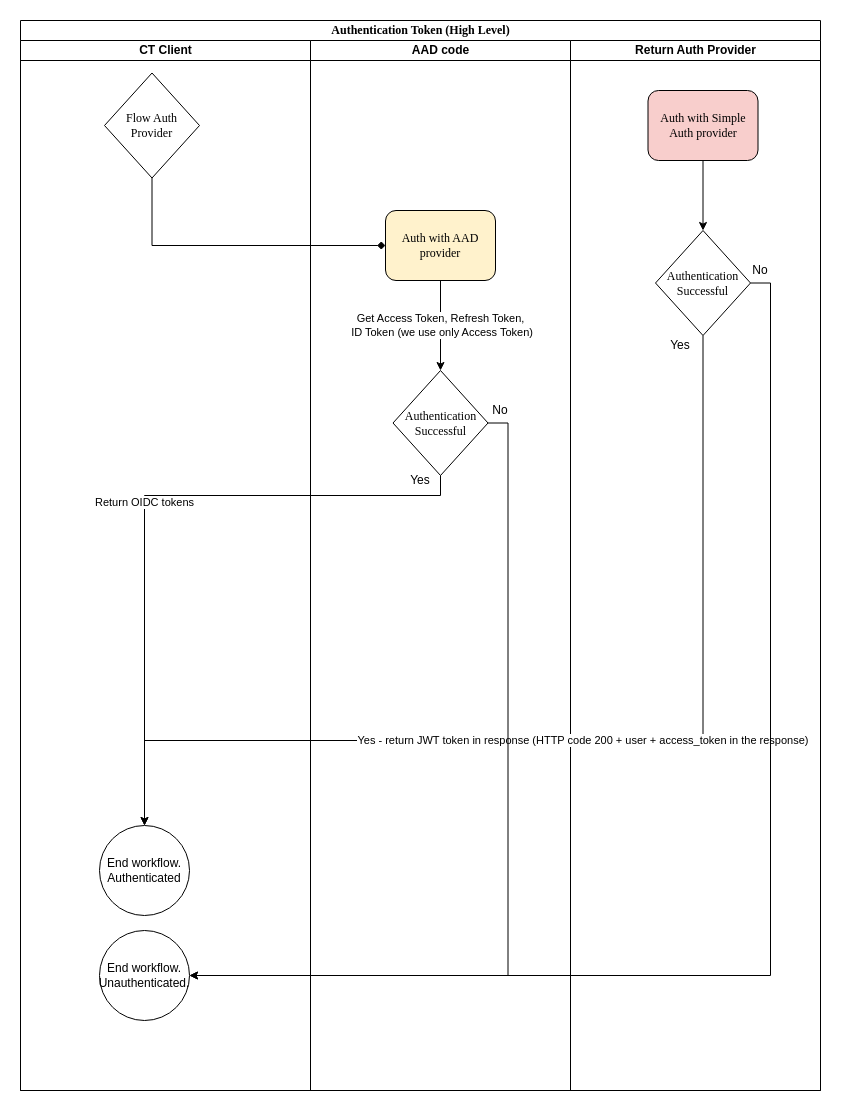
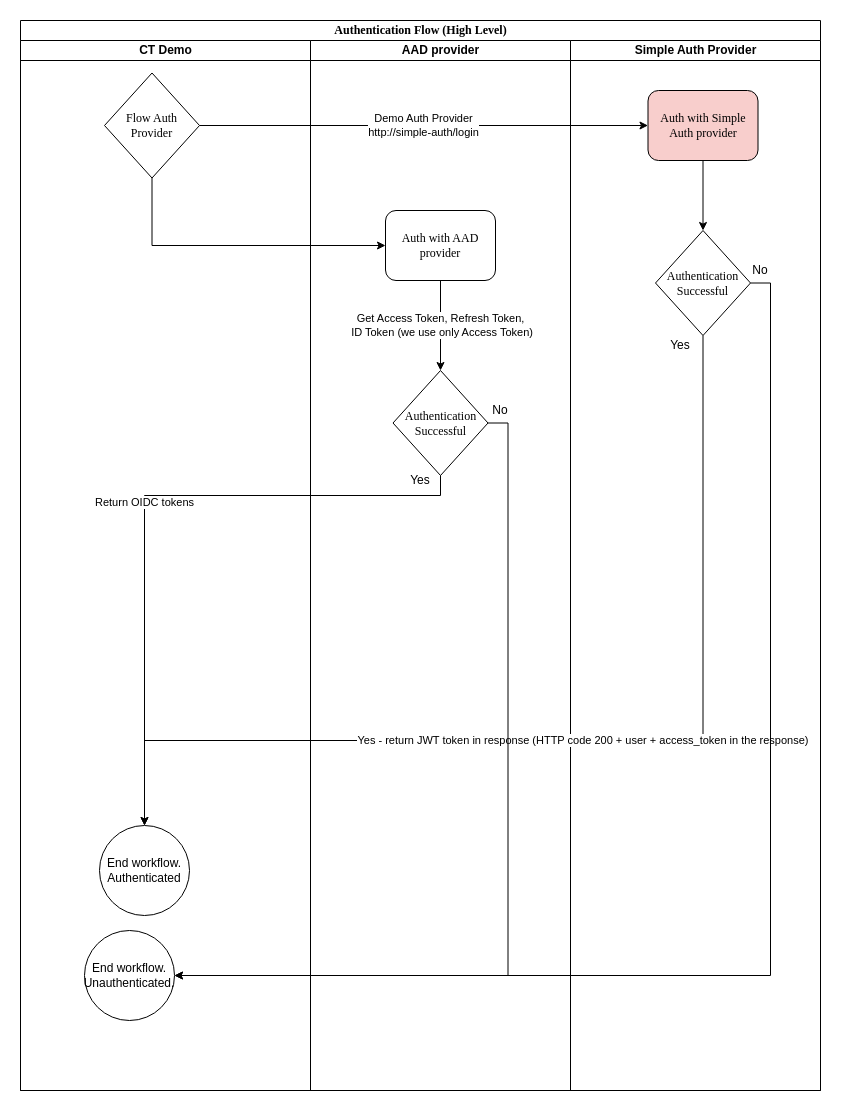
(421, 31) -> (421, 31)
(166, 51) -> (166, 51)
(441, 51) -> (441, 51)
(696, 51) -> (696, 51)
none -> (555, 126)
(376, 246) -> (377, 246)
(441, 246) -> (441, 246)
(145, 976) -> (130, 976)
